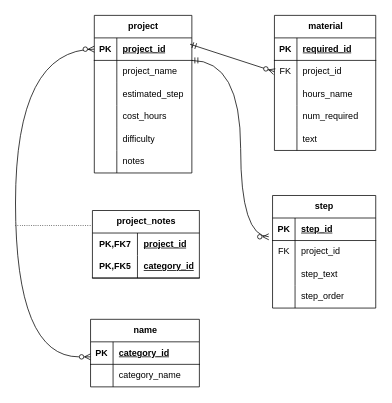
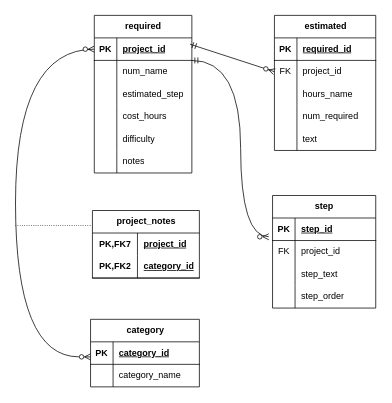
(143, 27) -> (143, 27)
(326, 27) -> (326, 27)
(153, 72) -> (143, 72)
(115, 267) -> (115, 267)
(146, 330) -> (146, 330)
